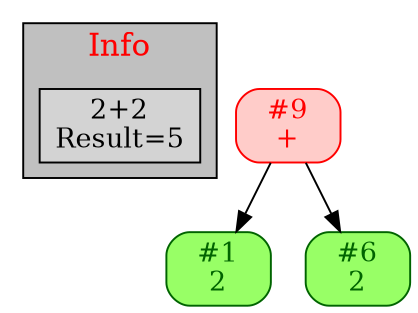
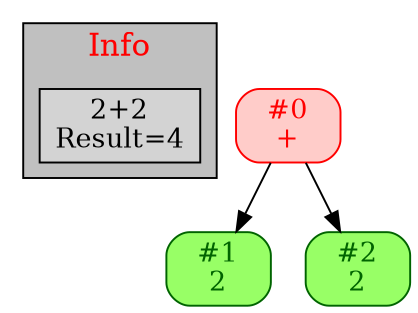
(120, 126) -> (120, 126)
(288, 126) -> (288, 126)
(358, 269) -> (358, 269)
